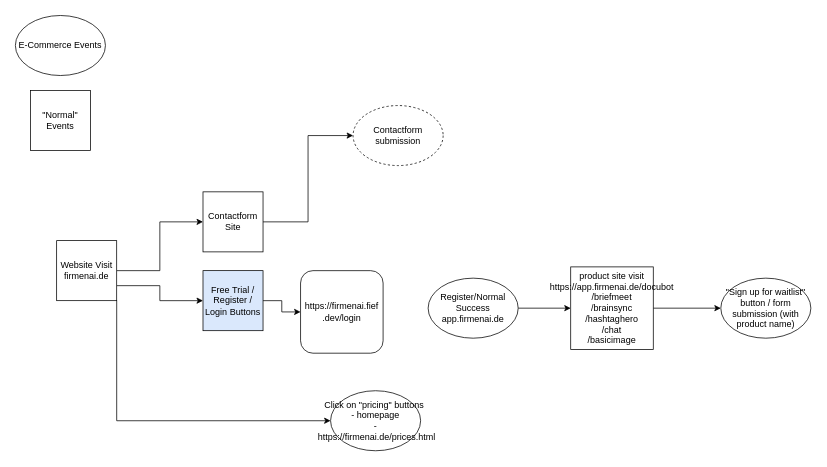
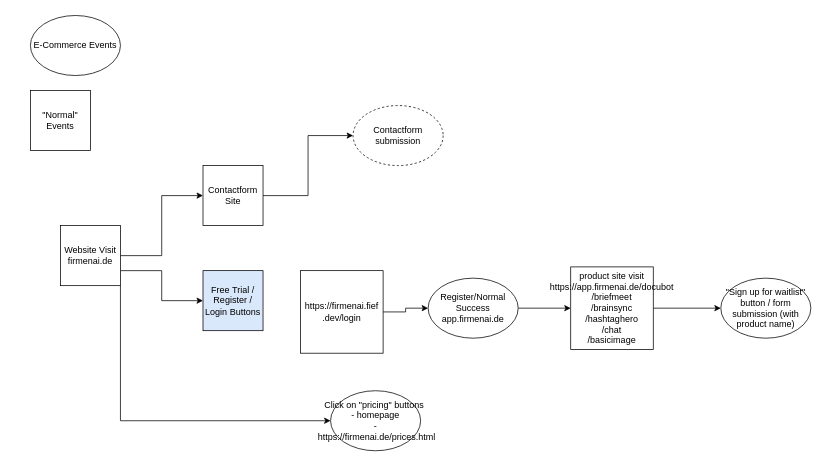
(60, 45) -> (75, 45)
(233, 222) -> (233, 195)
(87, 270) -> (90, 255)
(279, 300) -> none
none -> (405, 310)
(342, 312) -> (342, 312)
